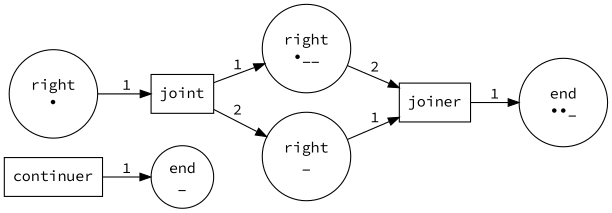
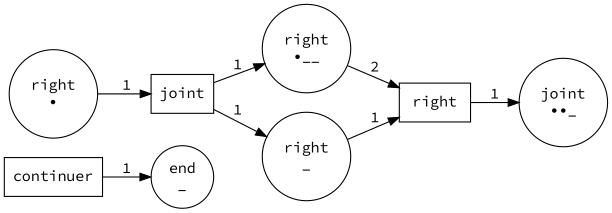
(435, 103) -> (435, 103)
(563, 103) -> (563, 103)
(238, 111) -> (238, 111)
